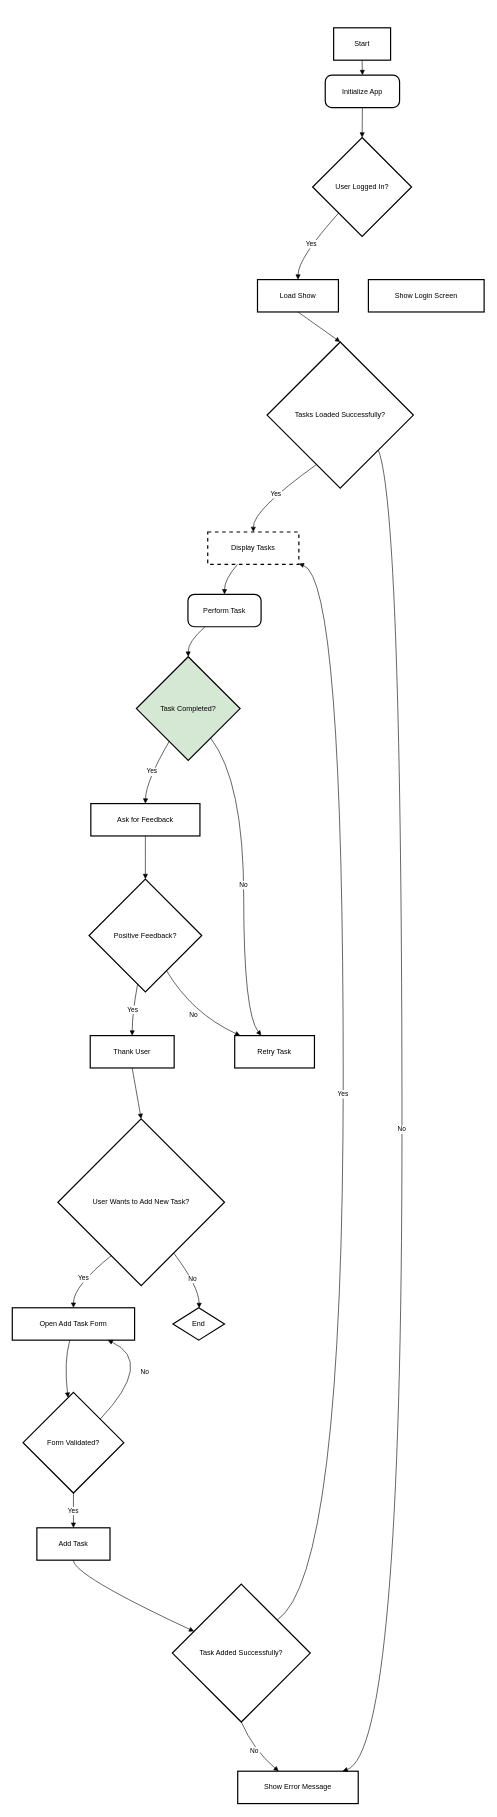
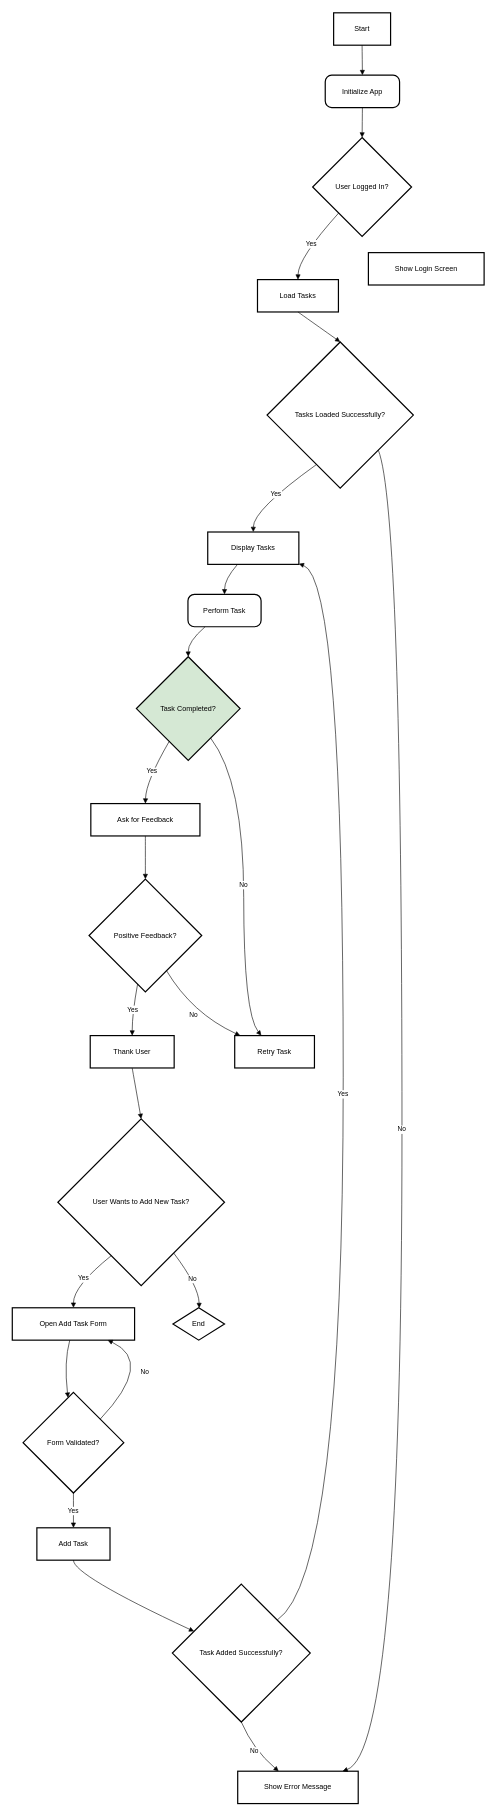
(362, 44) -> (362, 29)
(298, 296) -> (298, 296)
(427, 296) -> (427, 269)
(254, 548) -> (254, 548)
